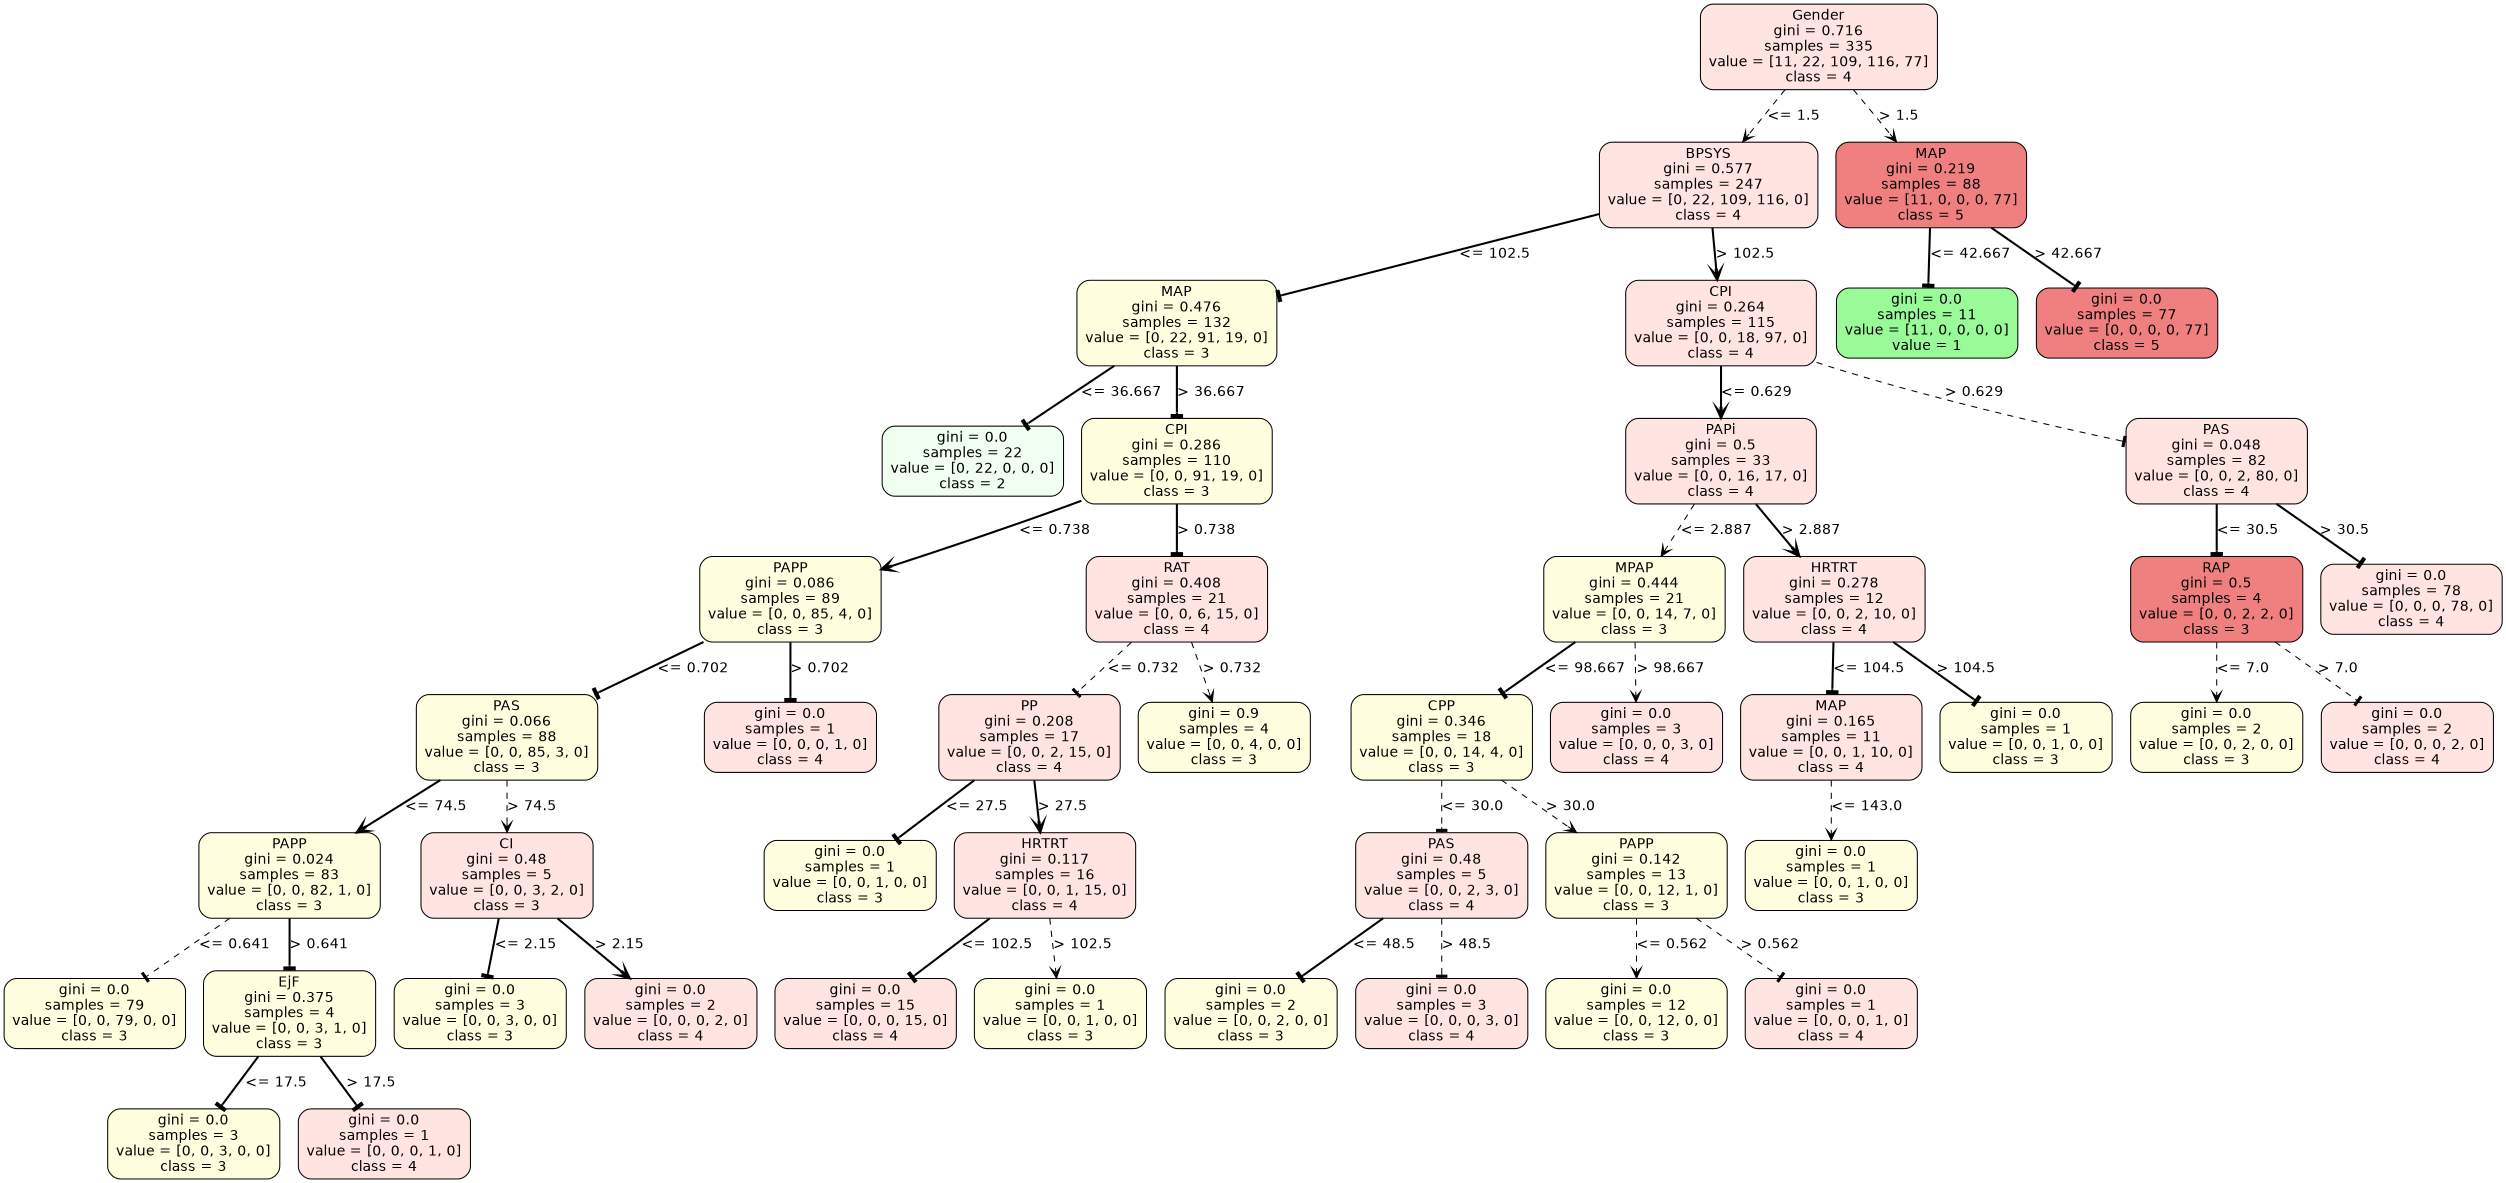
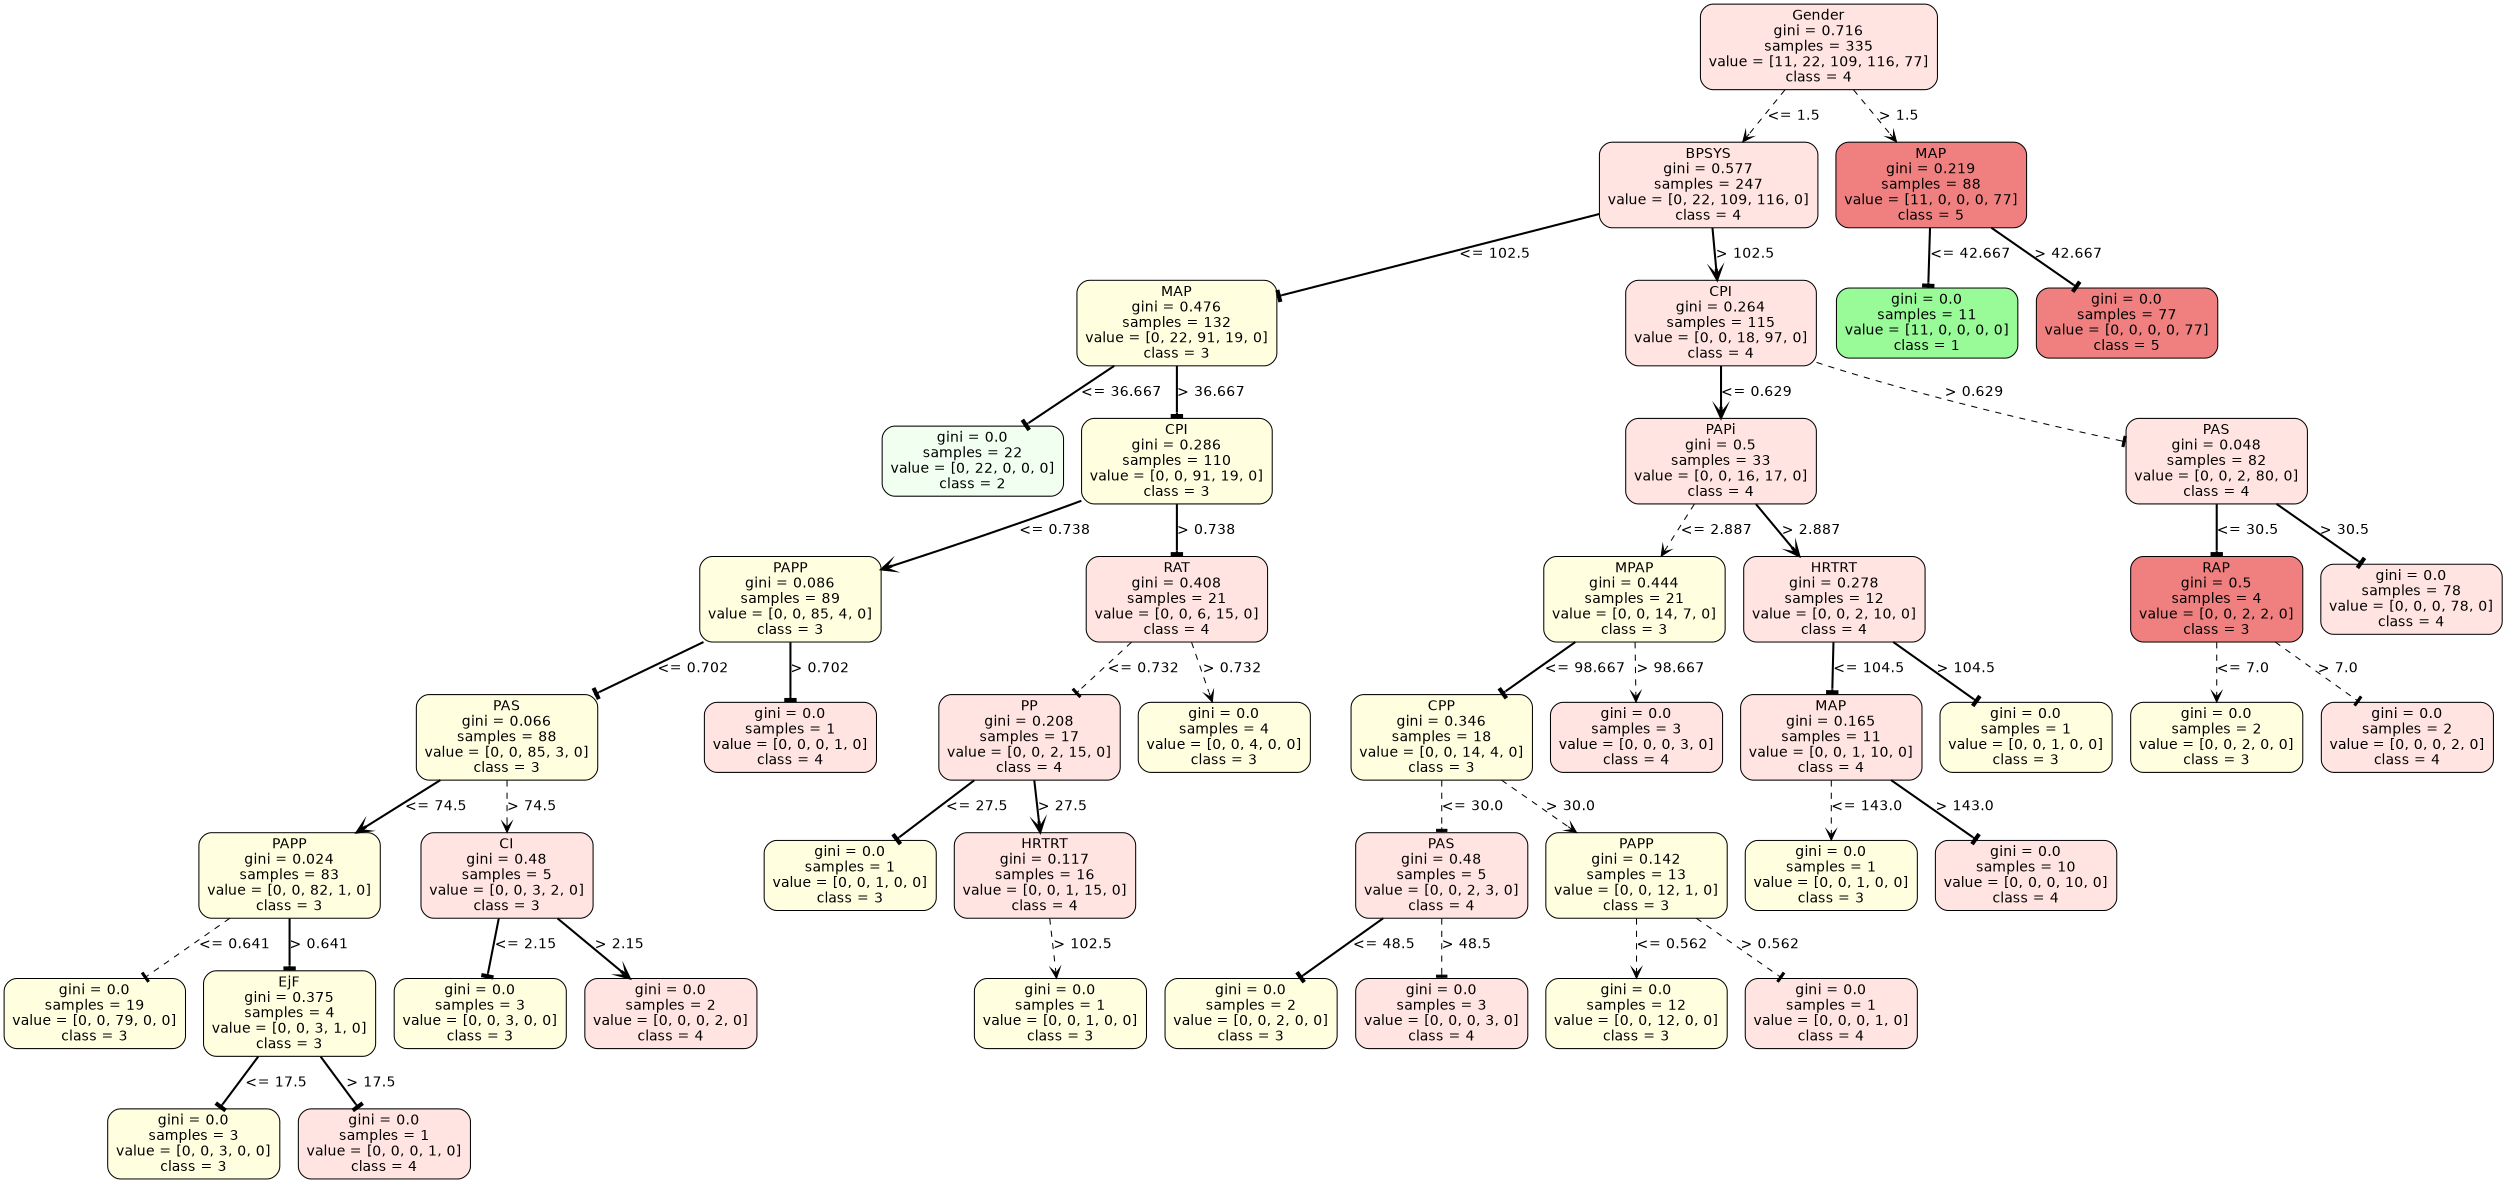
(1927, 323) -> (1927, 323)
(1224, 737) -> (1224, 737)
none -> (2026, 875)
(95, 1014) -> (95, 1014)
(866, 1014) -> none
